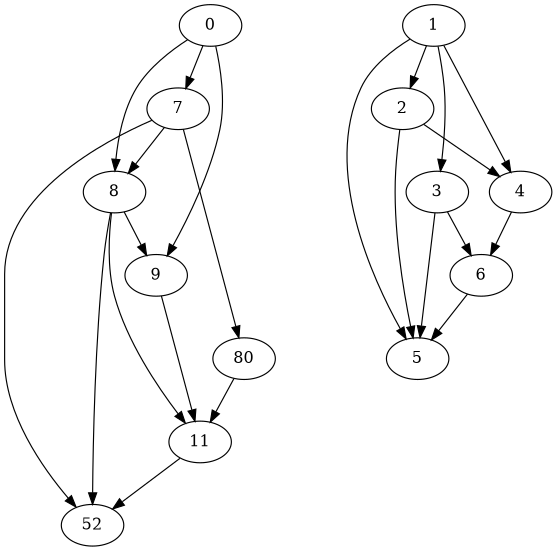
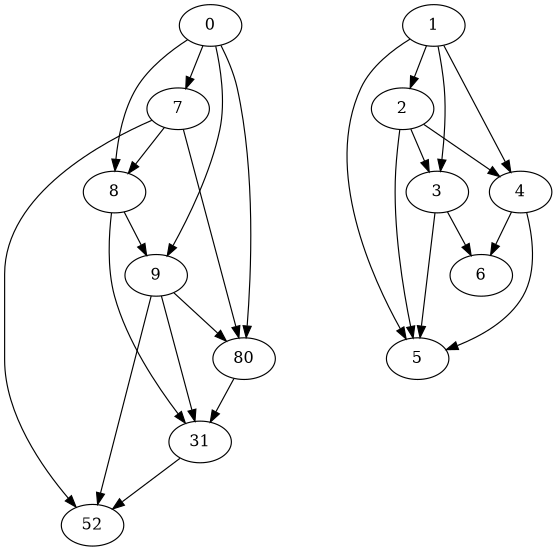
none -> (418, 145)
none -> (249, 184)
(453, 312) -> (523, 295)
none -> (196, 313)
(97, 353) -> (126, 394)
(200, 442) -> (200, 442)
